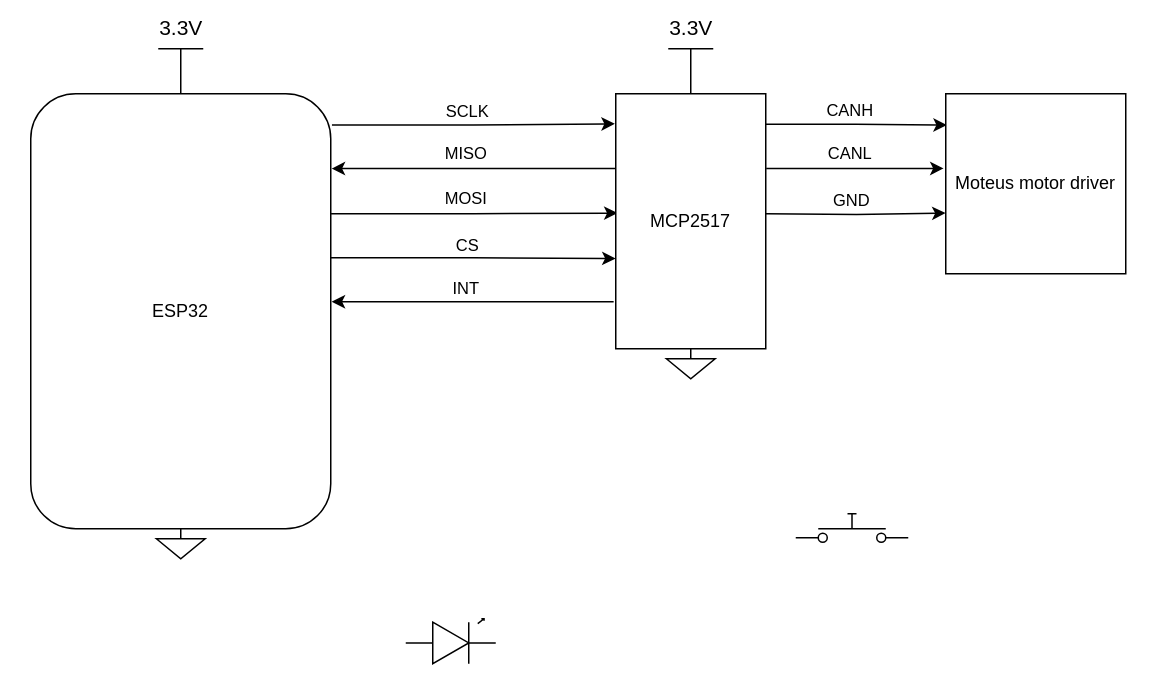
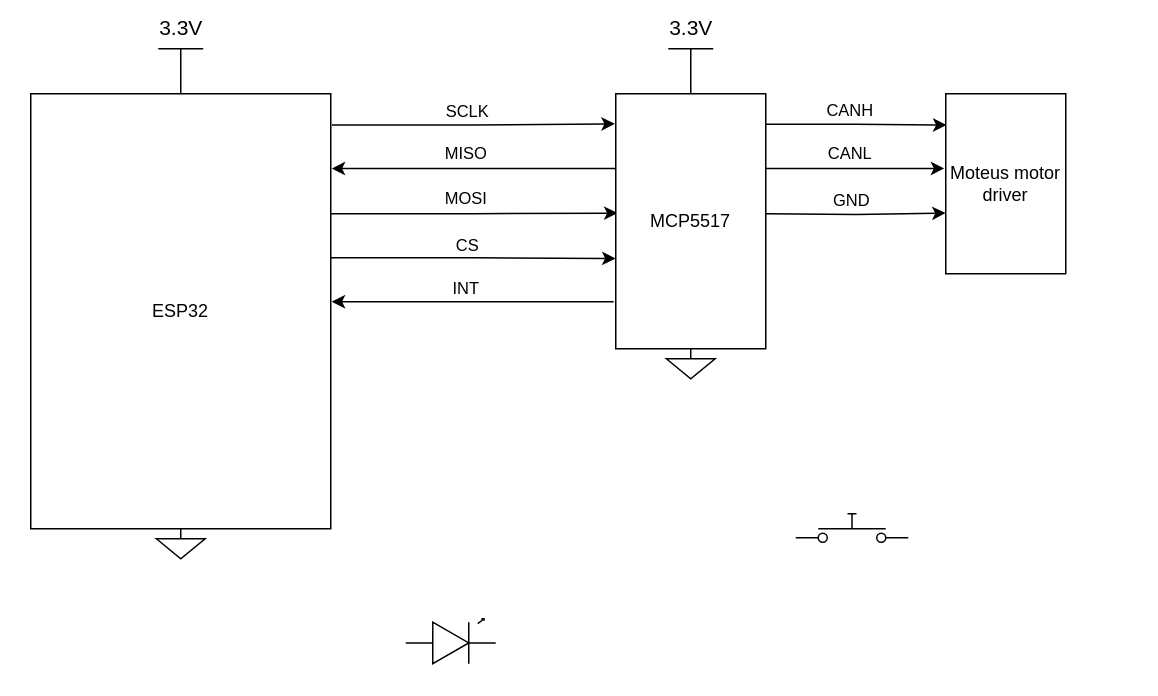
(1036, 184) -> (1006, 184)
(691, 221) -> (691, 221)
(181, 311) -> (181, 311)
